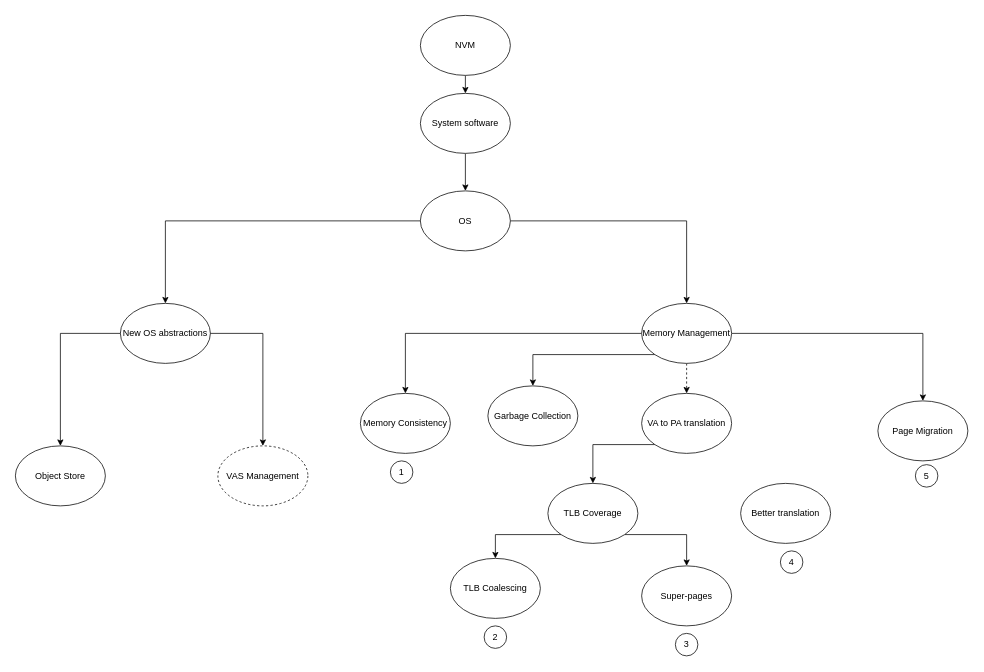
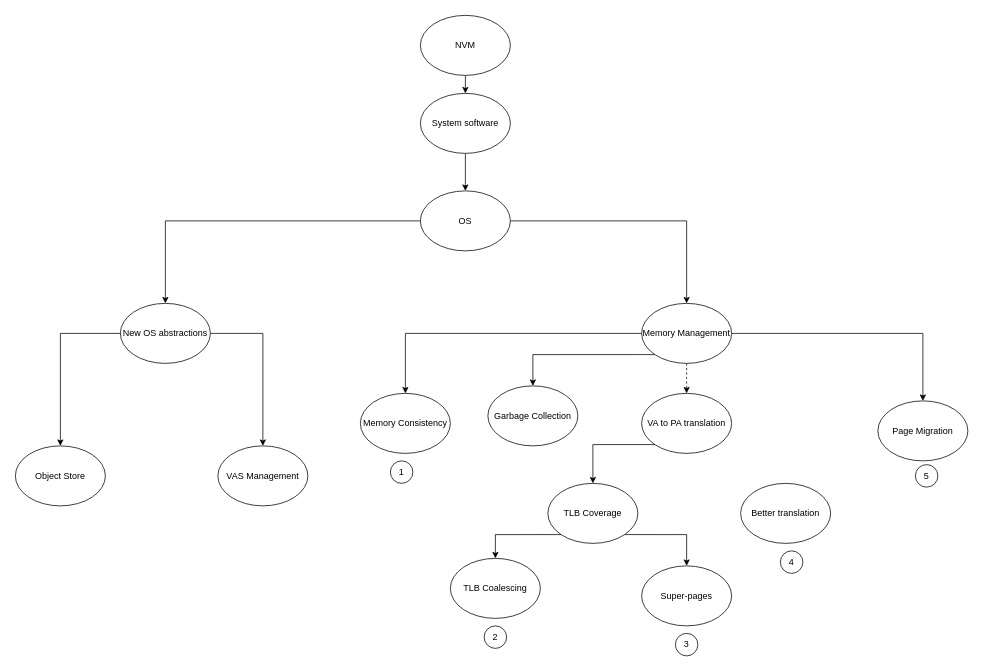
(263, 476) -> (263, 476)
